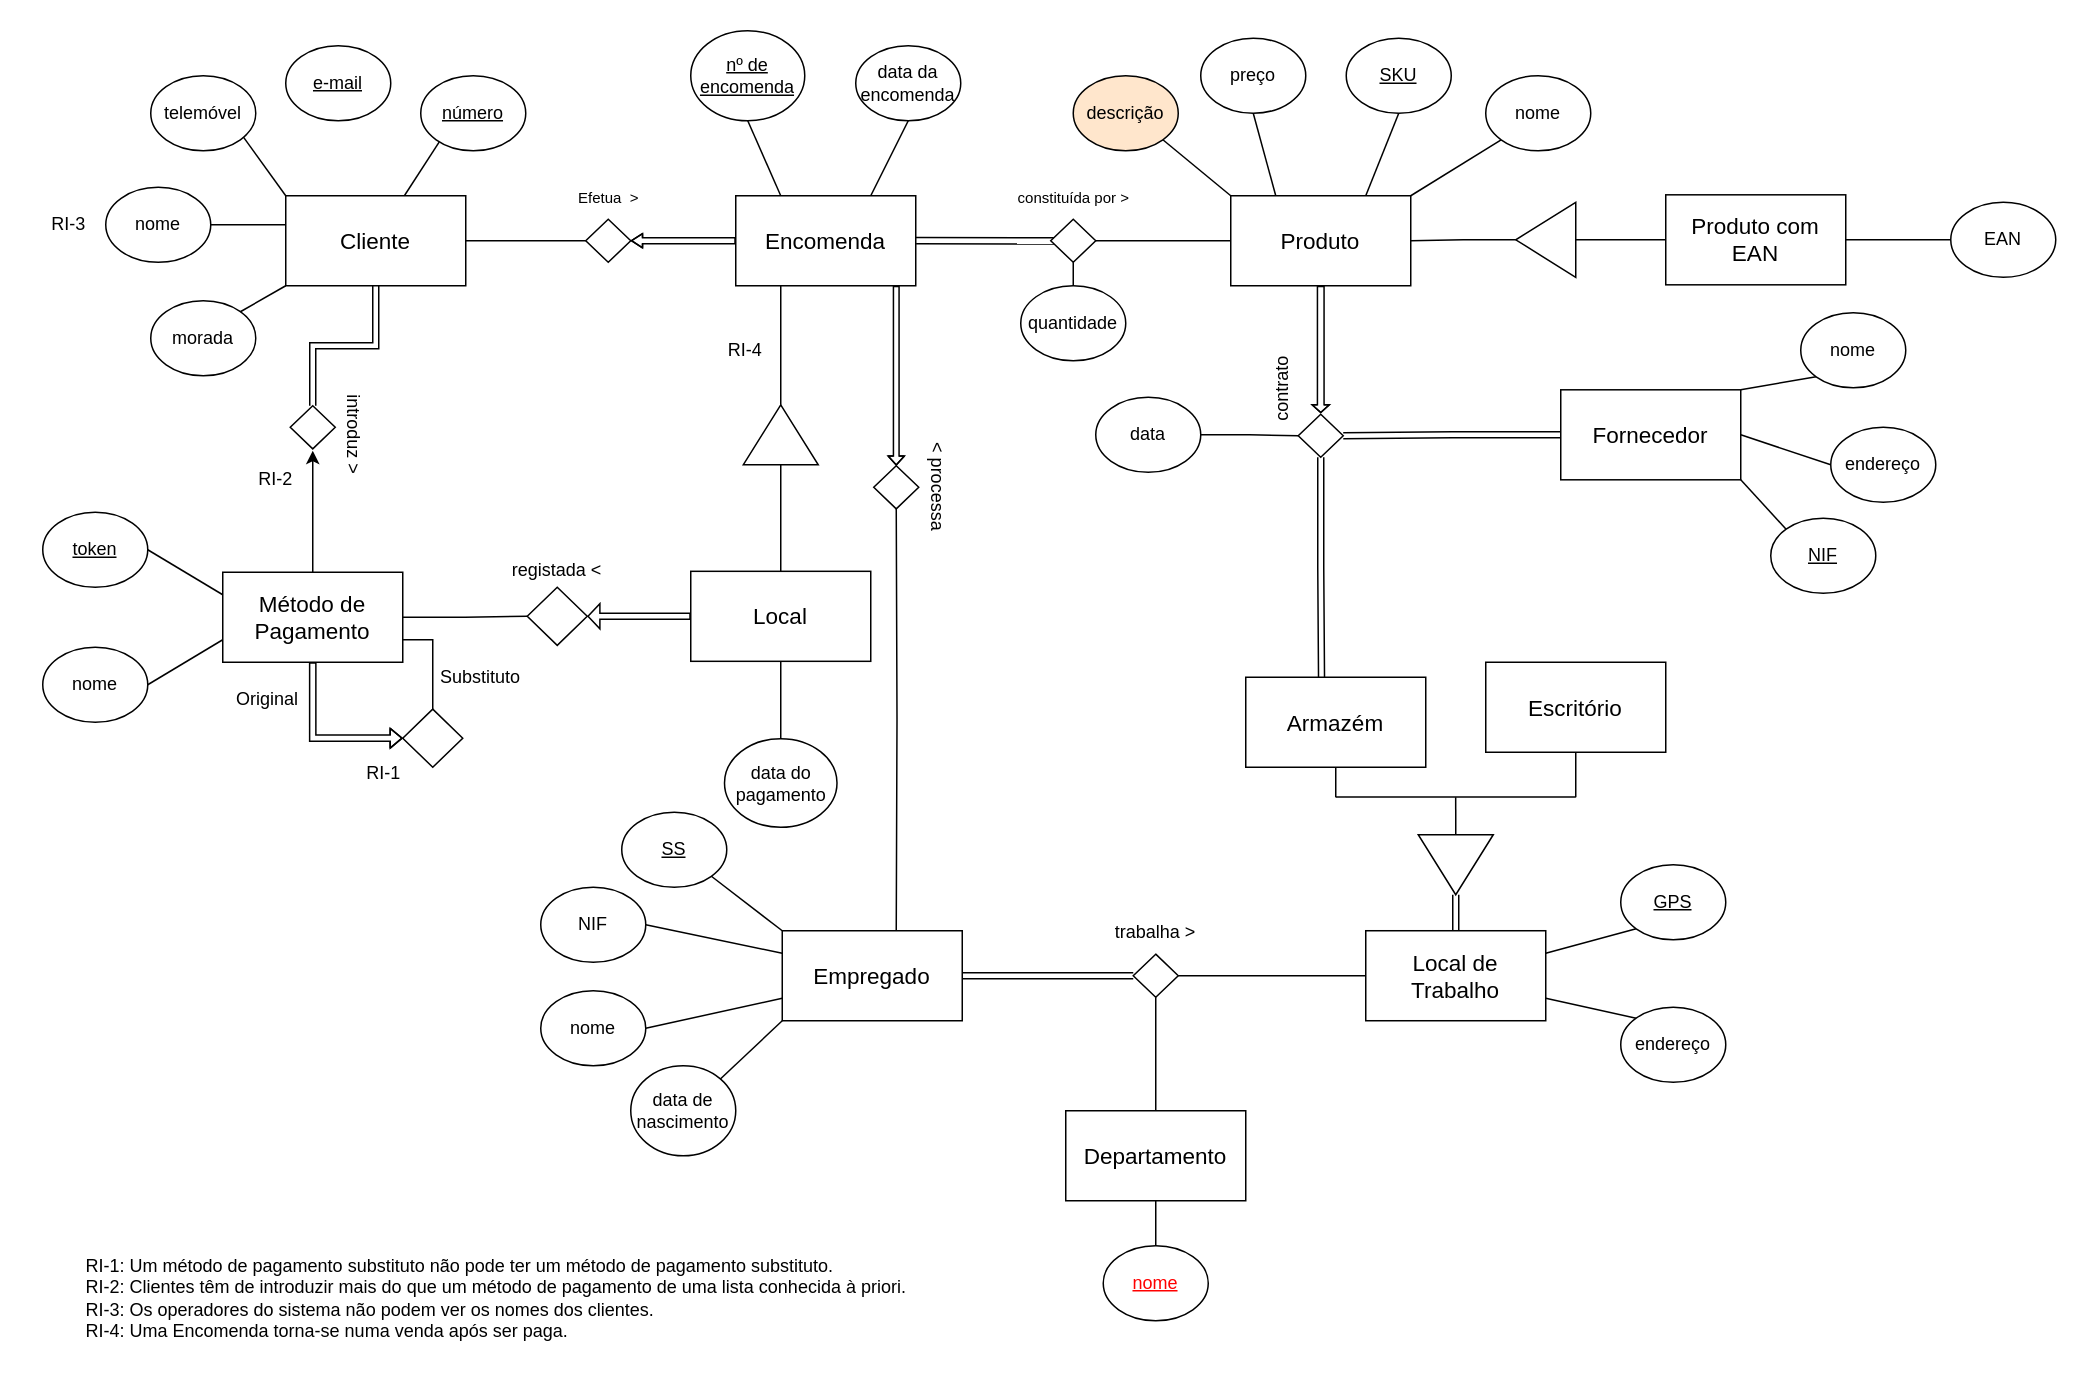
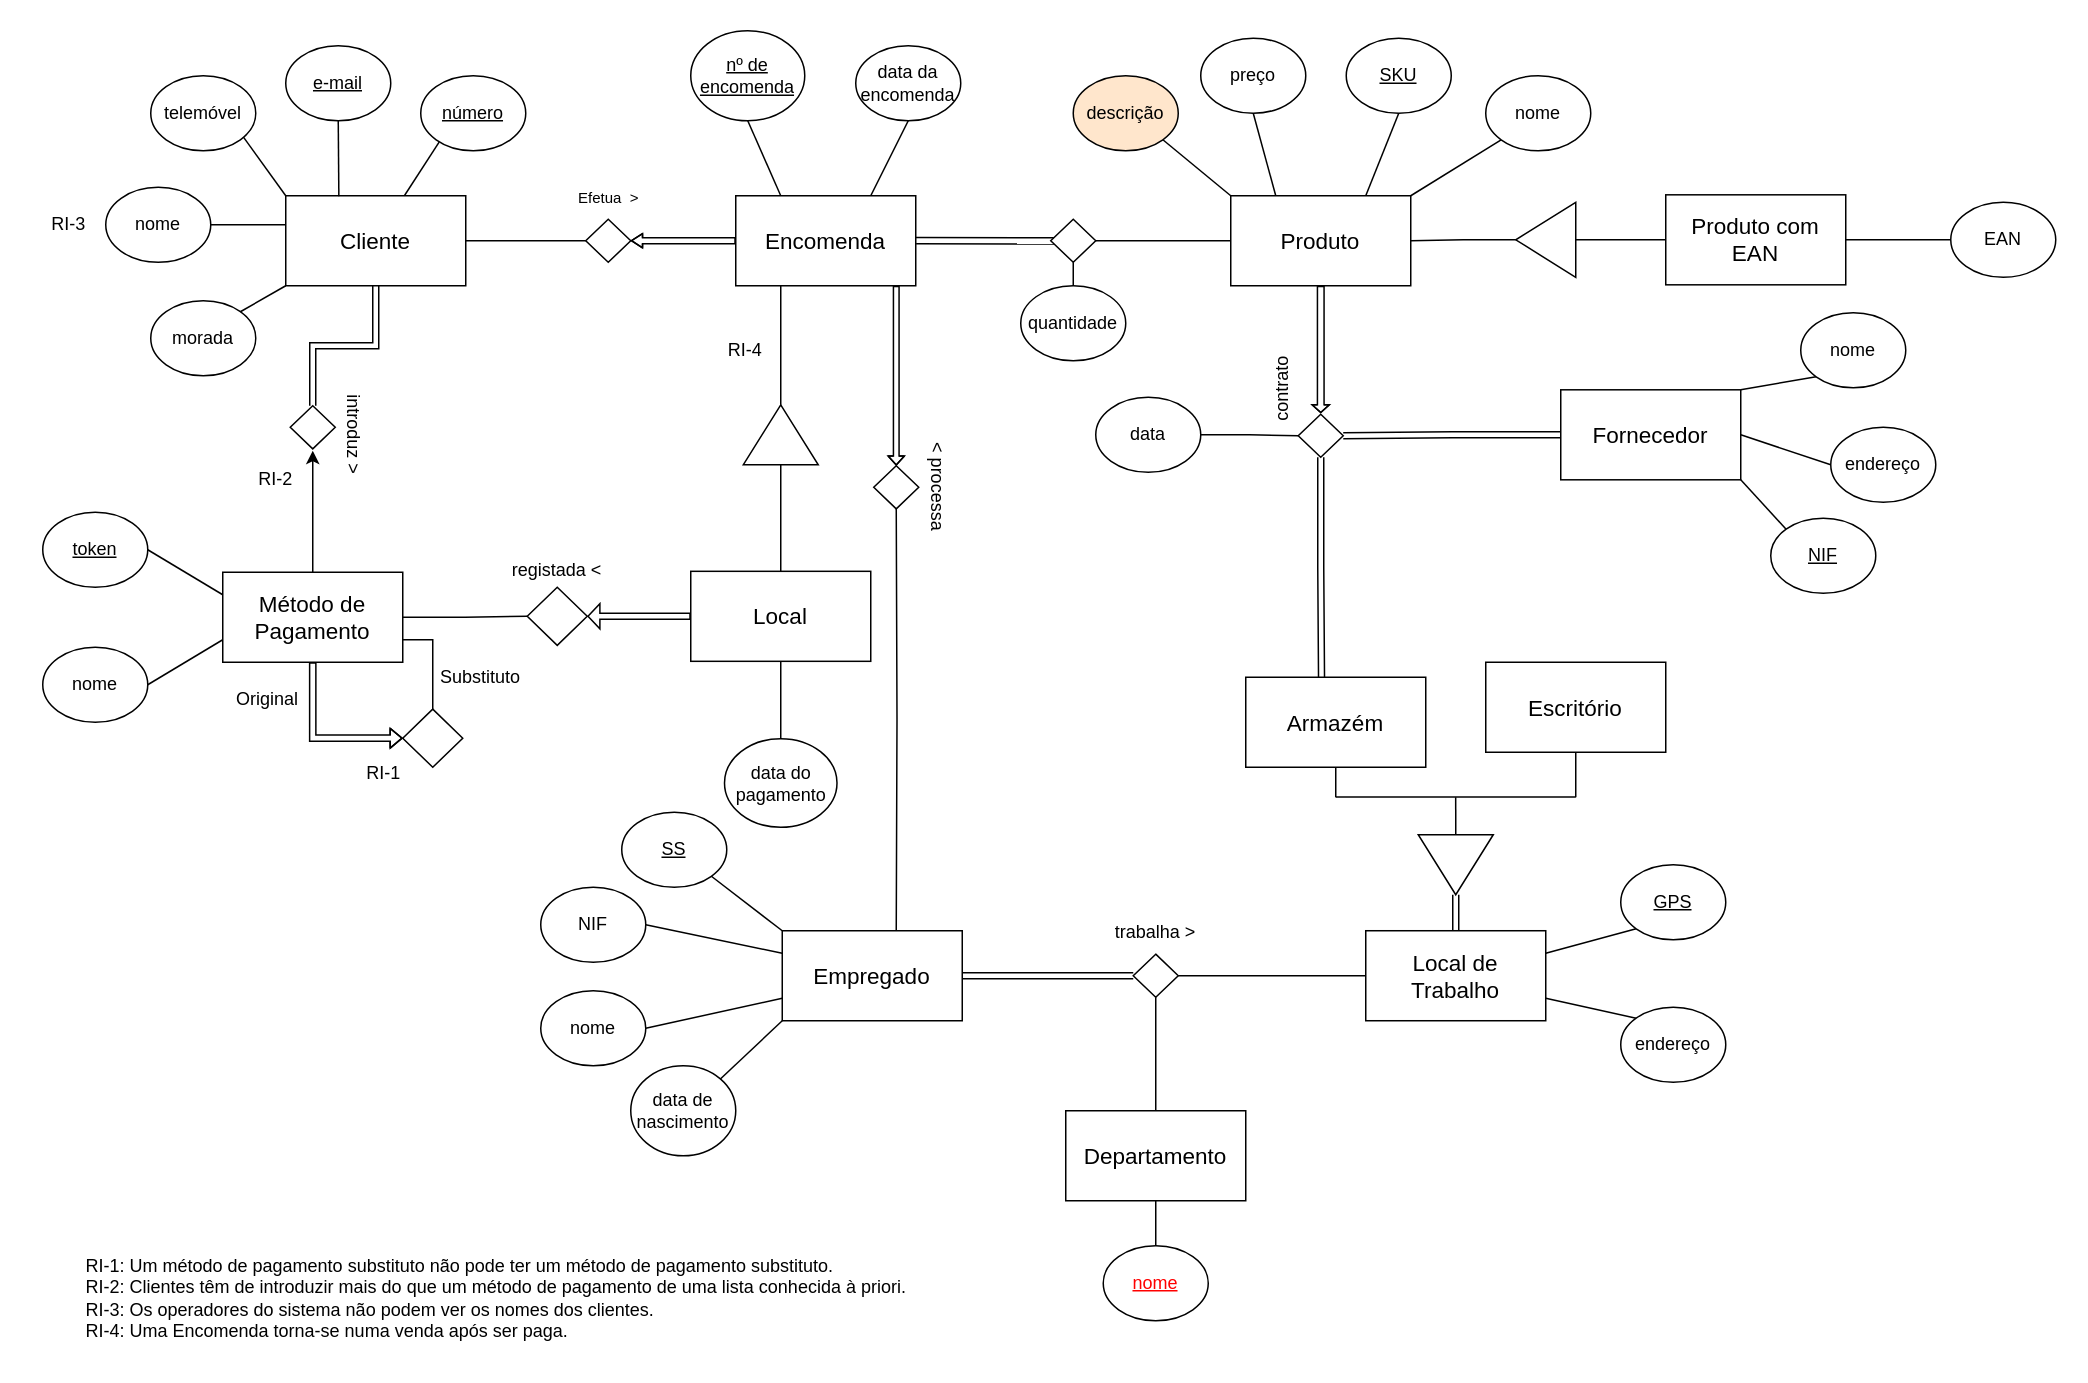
none -> (339, 159)
(1073, 197) -> none
